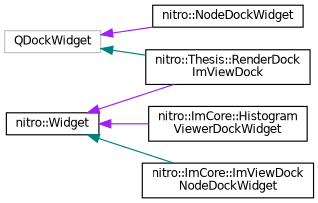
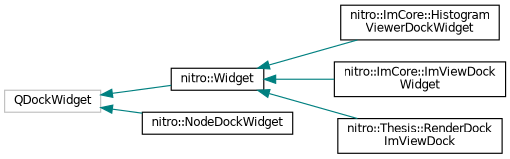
(133, 30) -> (127, 111)
(129, 53) -> (142, 89)
(136, 97) -> (313, 106)
(130, 124) -> (313, 52)
(228, 180) -> (420, 79)
